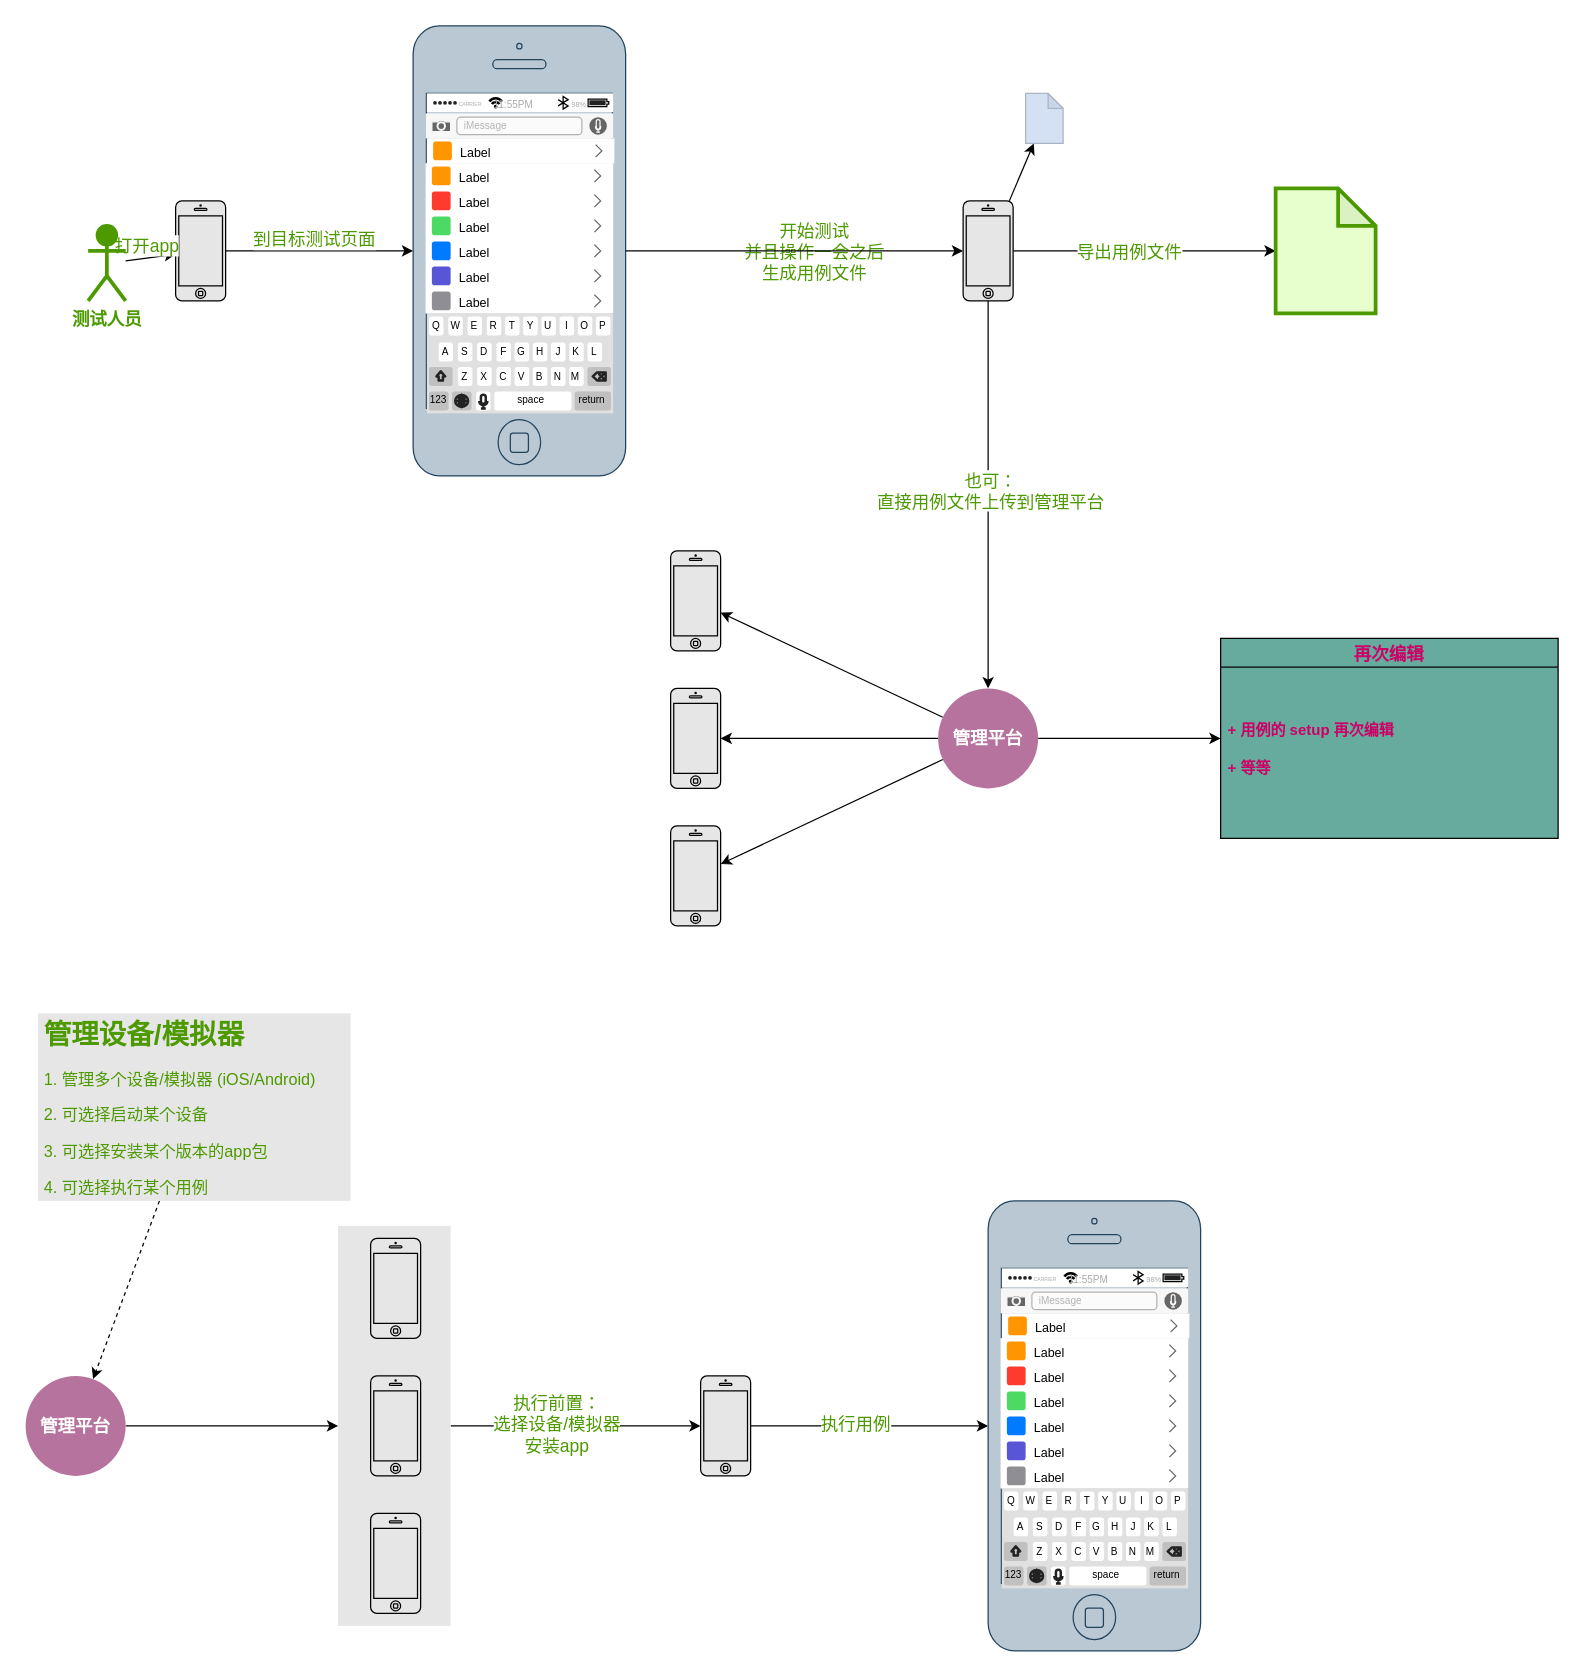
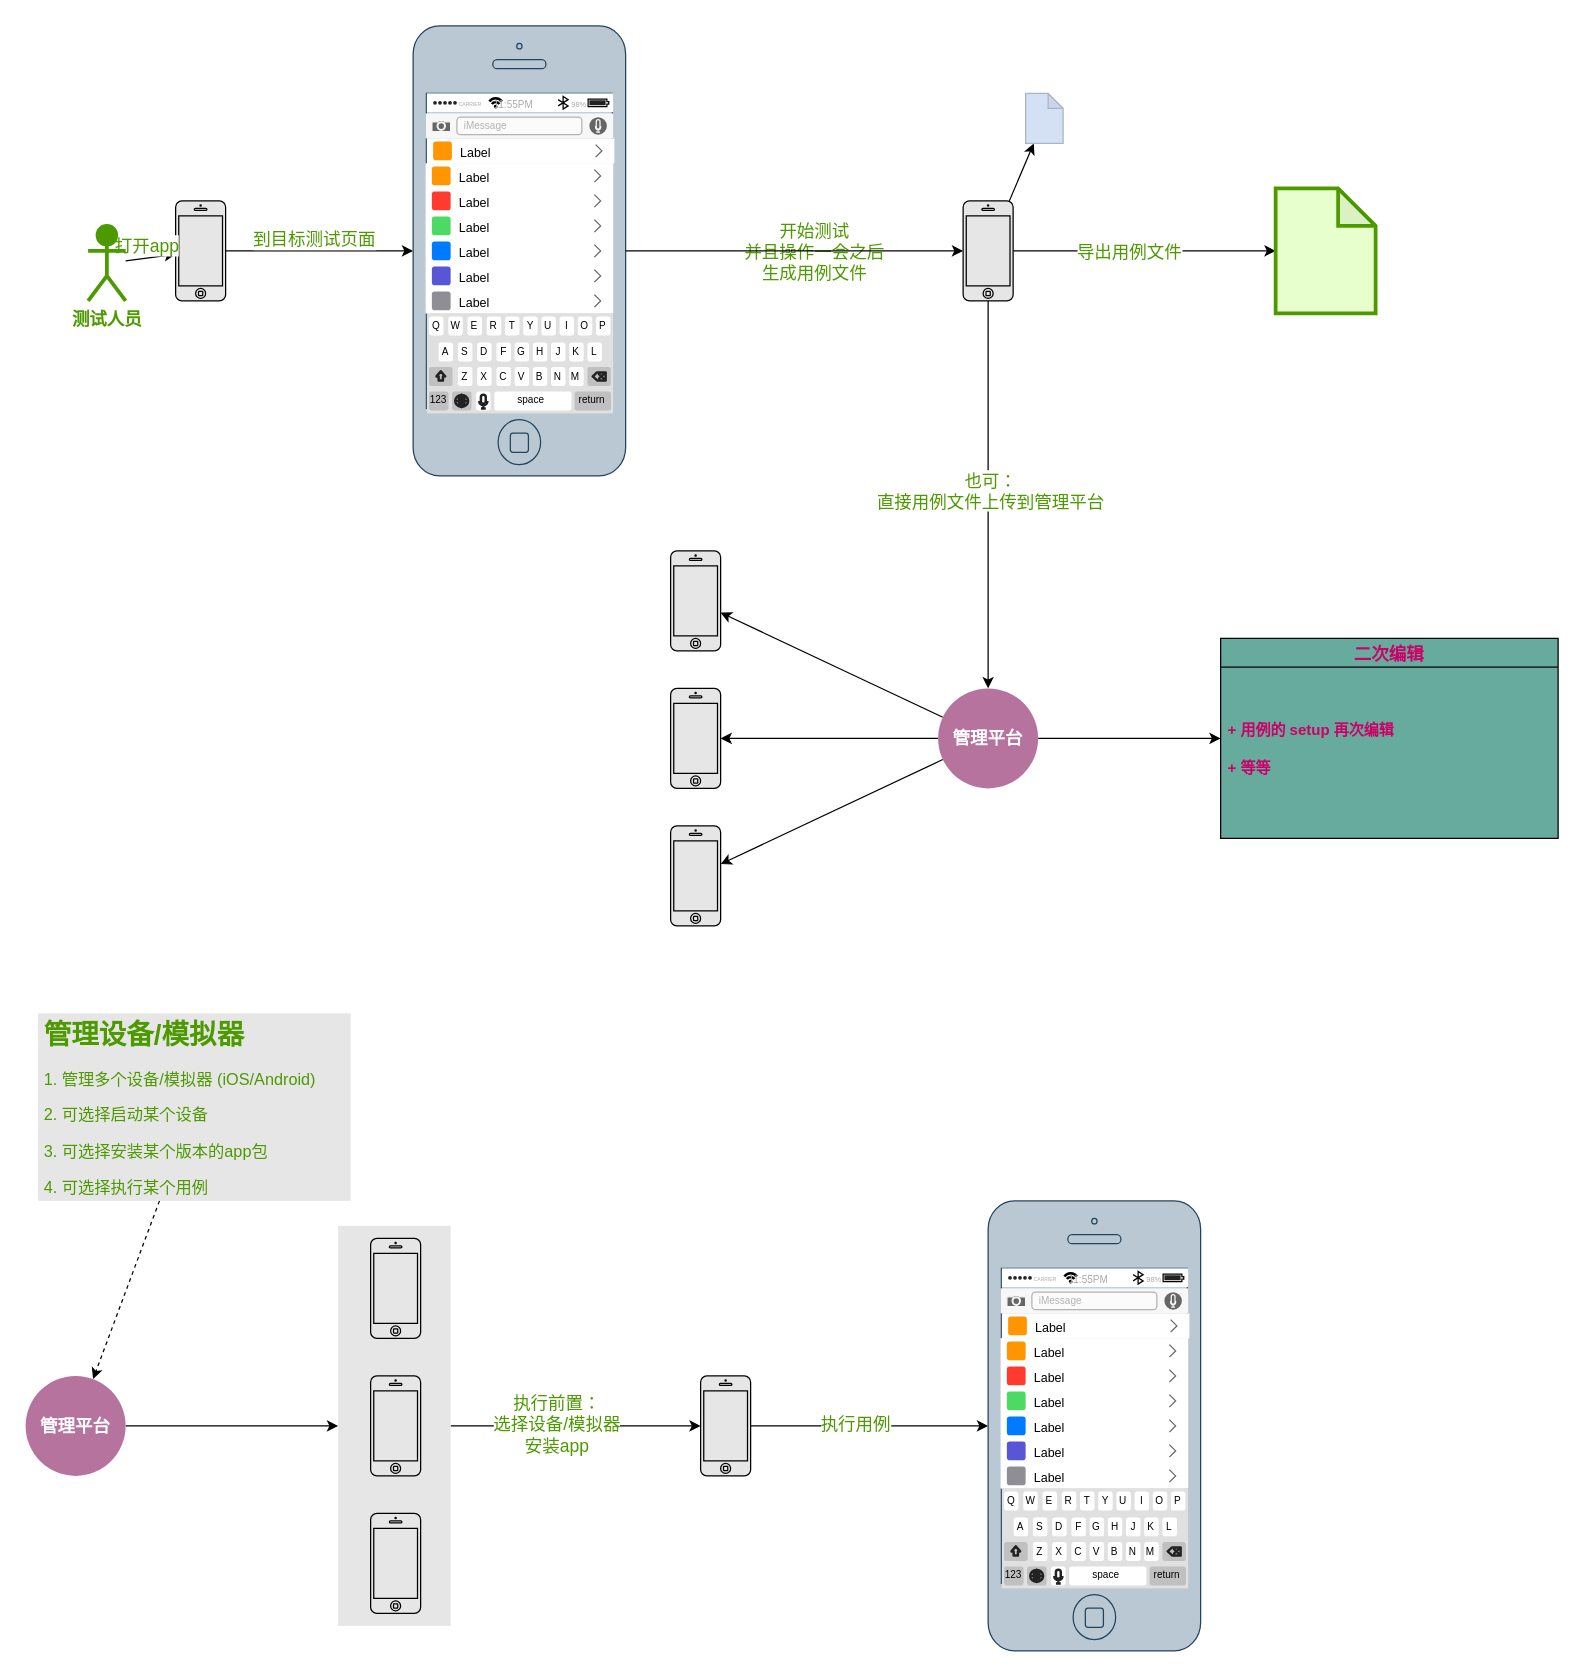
(1389, 654) -> (1389, 654)
